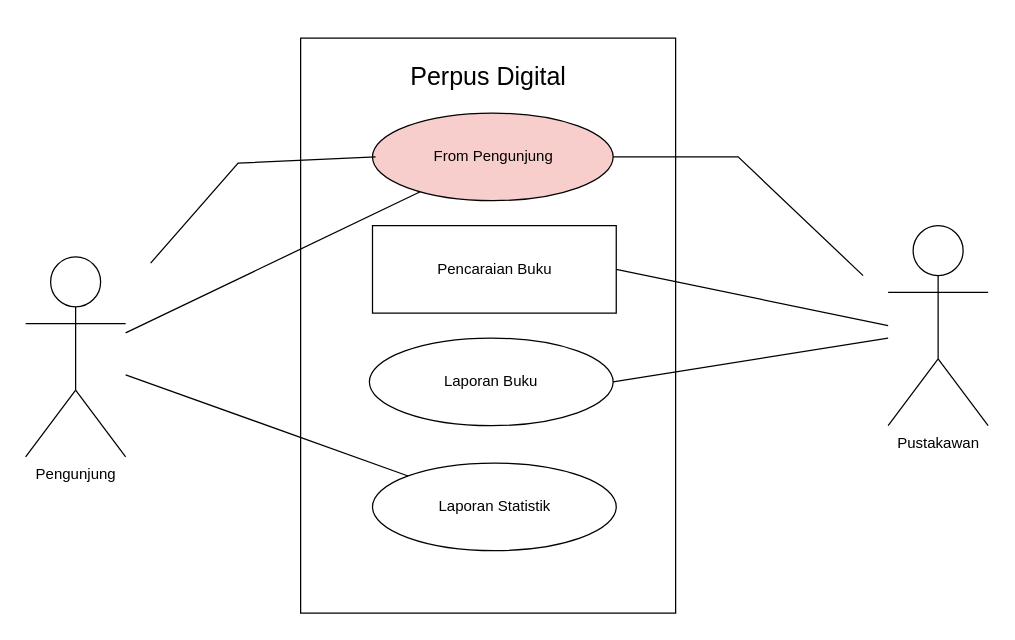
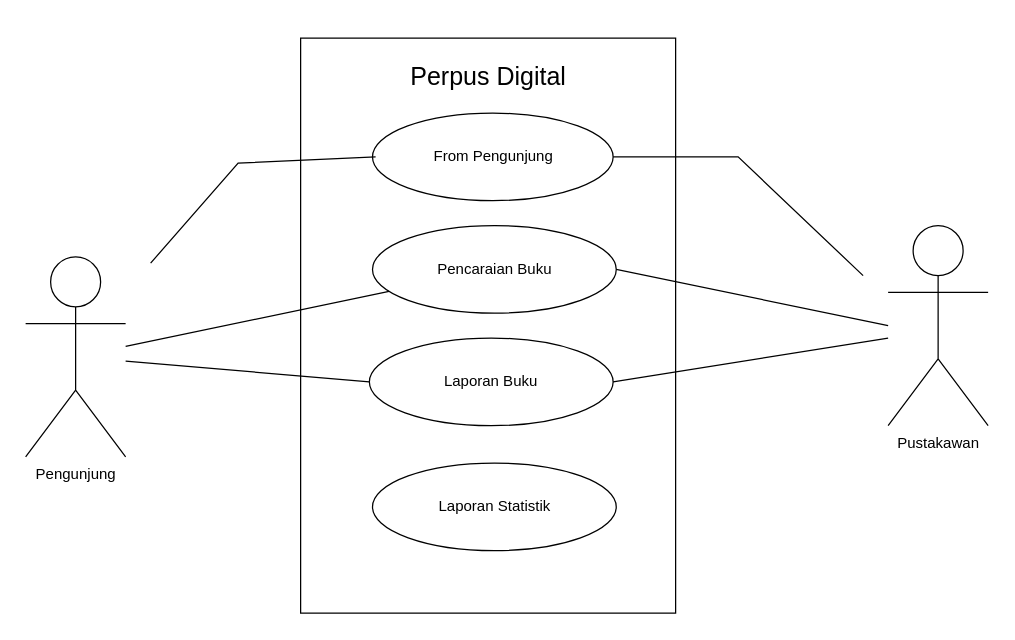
(493, 157) -> (493, 157)
(273, 262) -> (257, 319)
(494, 269) -> (494, 269)
(267, 425) -> (248, 372)
